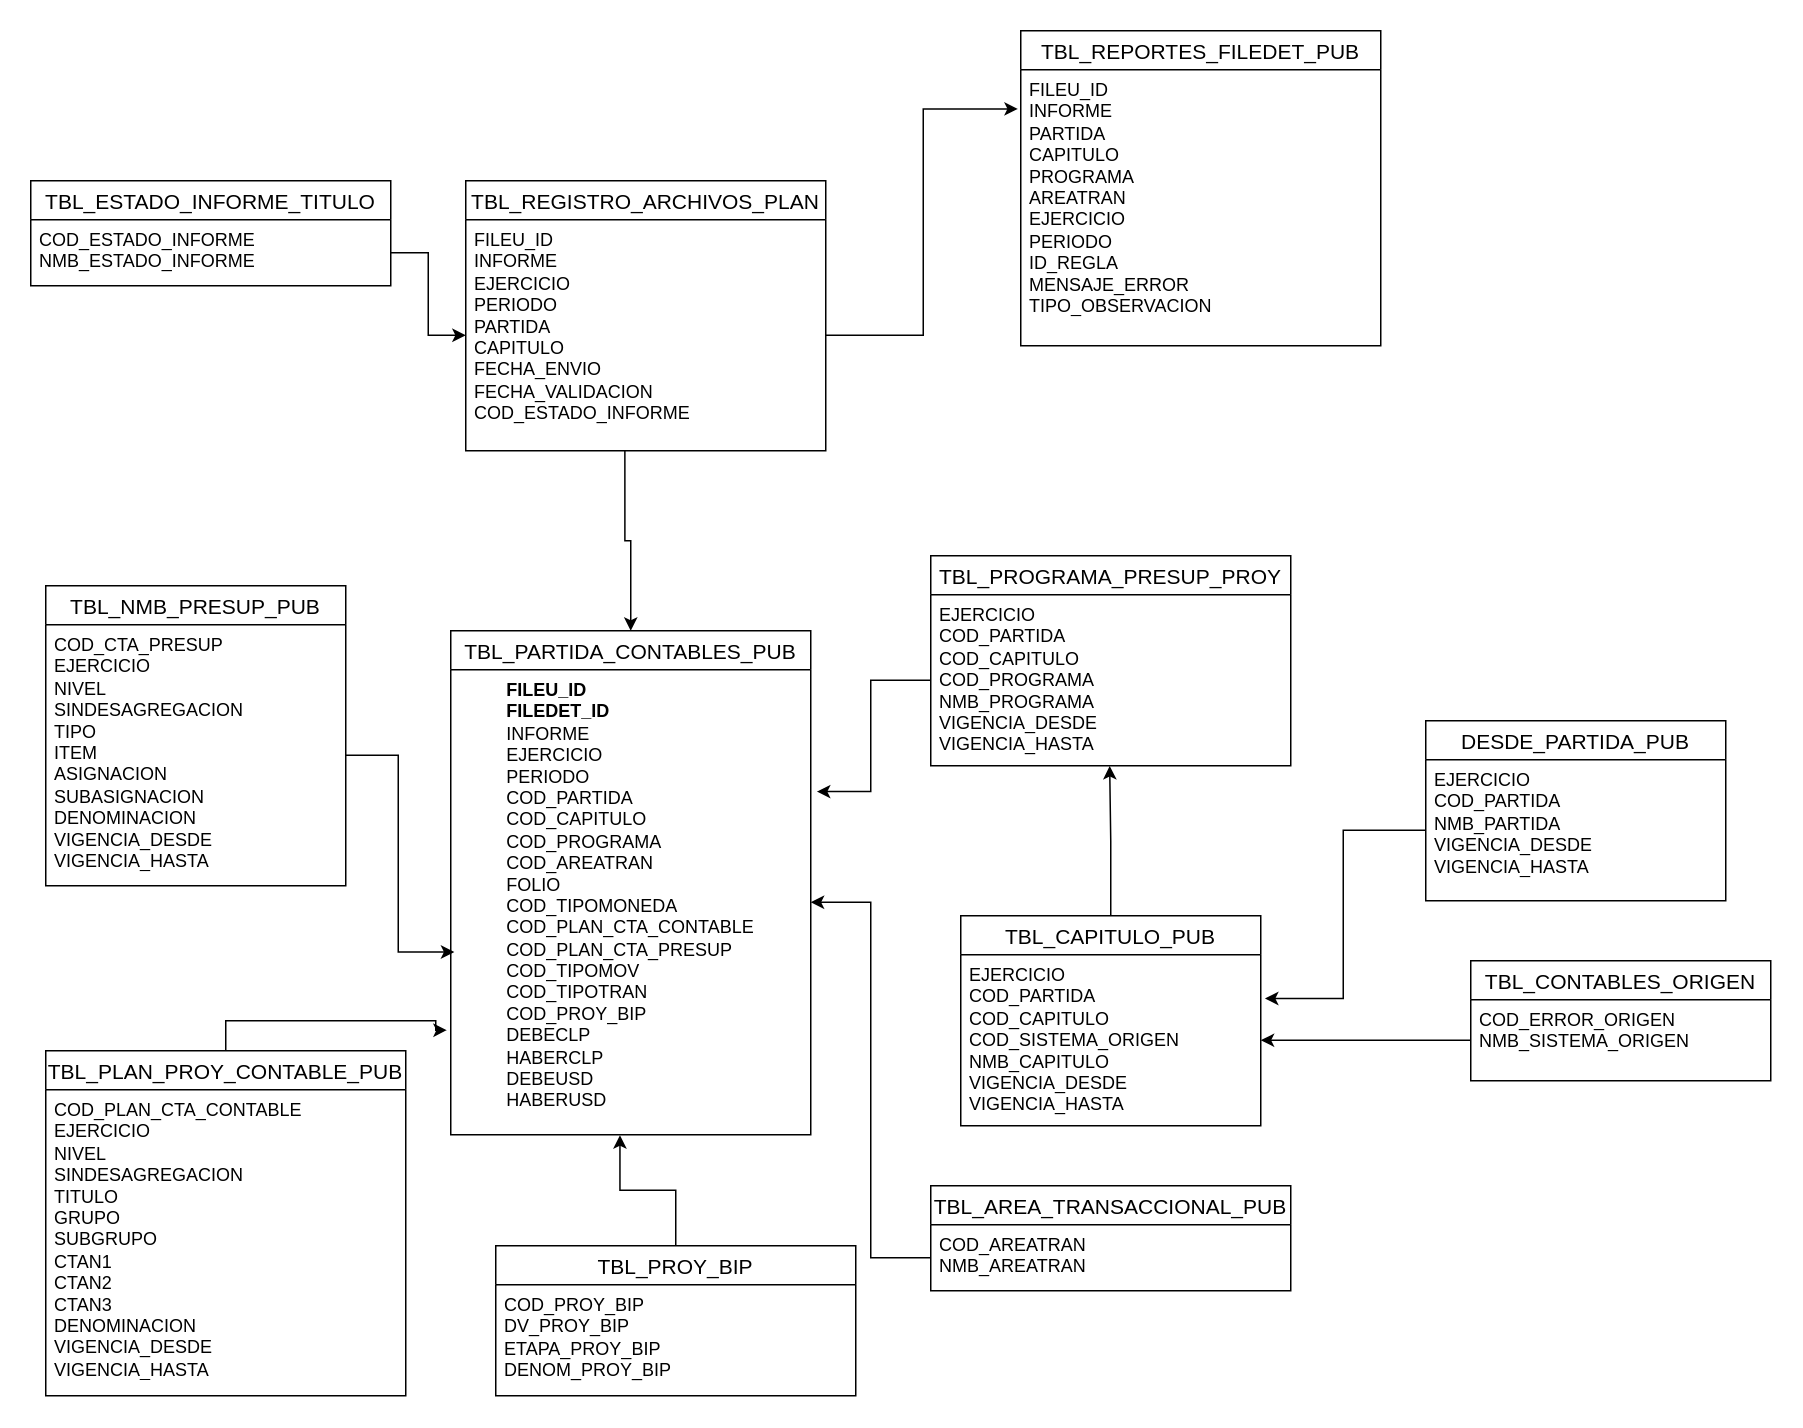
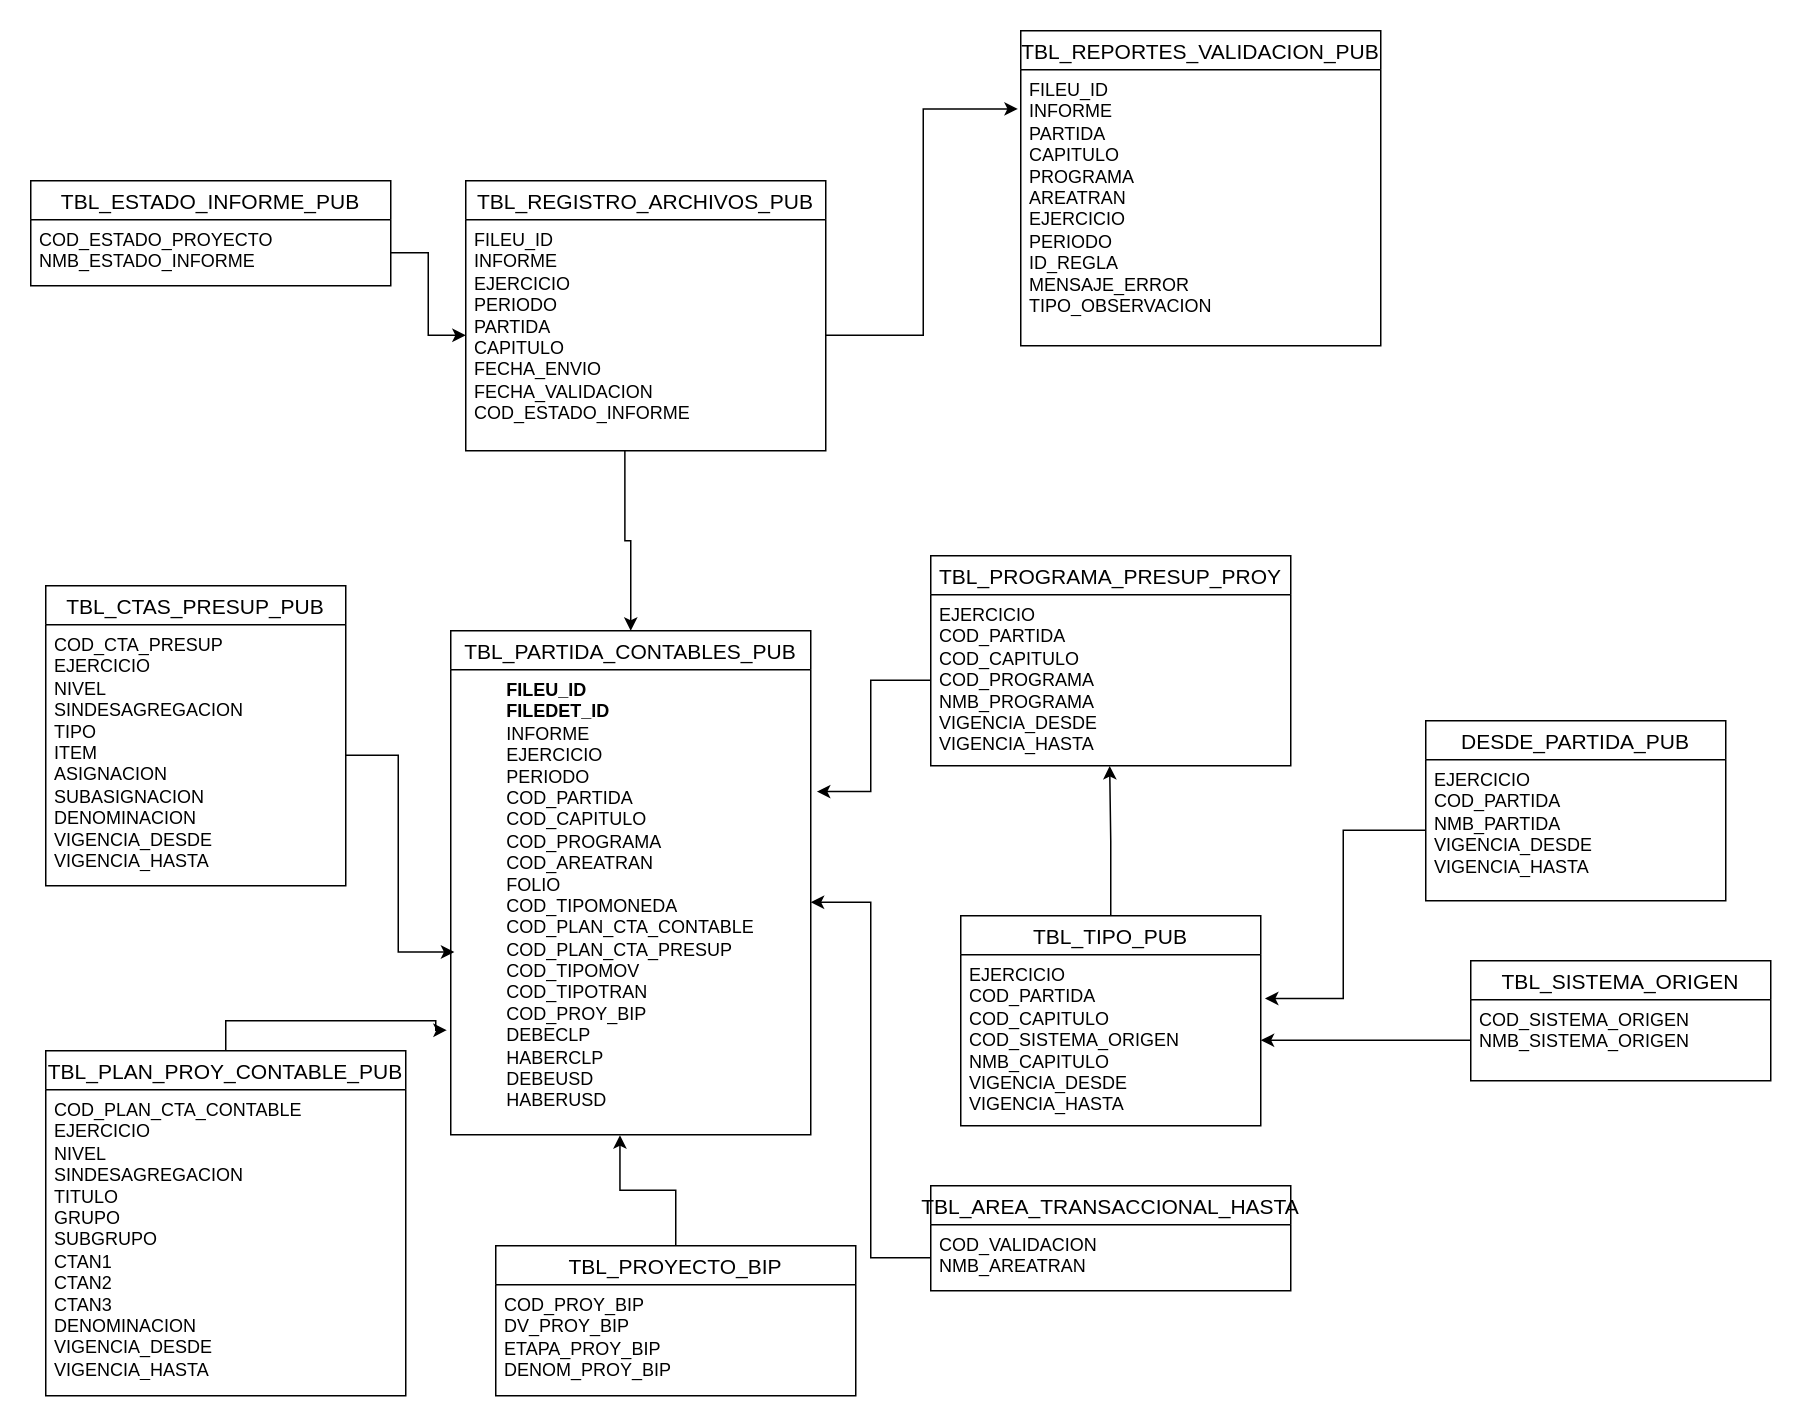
(1200, 52) -> (1200, 52)
(210, 202) -> (210, 202)
(645, 202) -> (645, 202)
(130, 252) -> (136, 252)
(195, 607) -> (195, 607)
(1110, 937) -> (1110, 937)
(1620, 982) -> (1620, 982)
(1570, 1032) -> (1570, 1032)
(1110, 1207) -> (1110, 1207)
(1000, 1257) -> (1010, 1257)
(675, 1267) -> (675, 1267)
